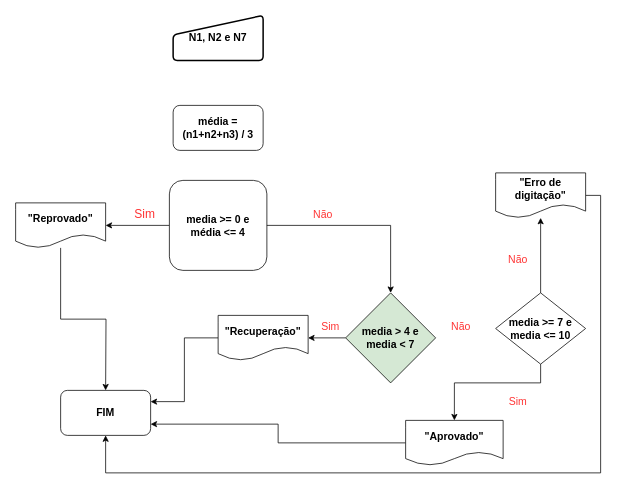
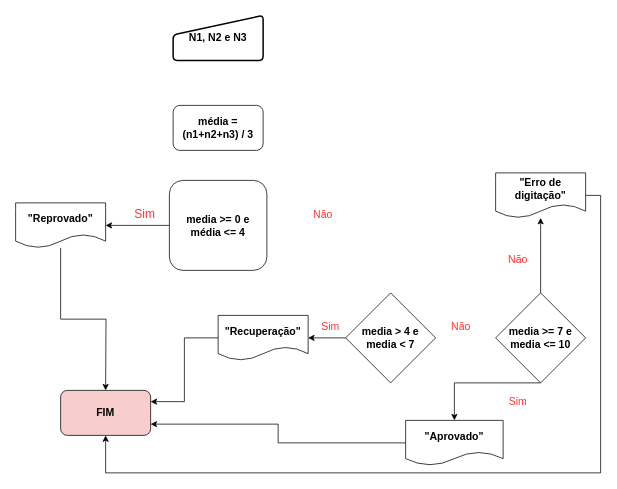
(218, 38) -> (218, 38)
(359, 225) -> none
(540, 329) -> (540, 338)
(390, 338) -> (390, 338)
(105, 413) -> (105, 413)
